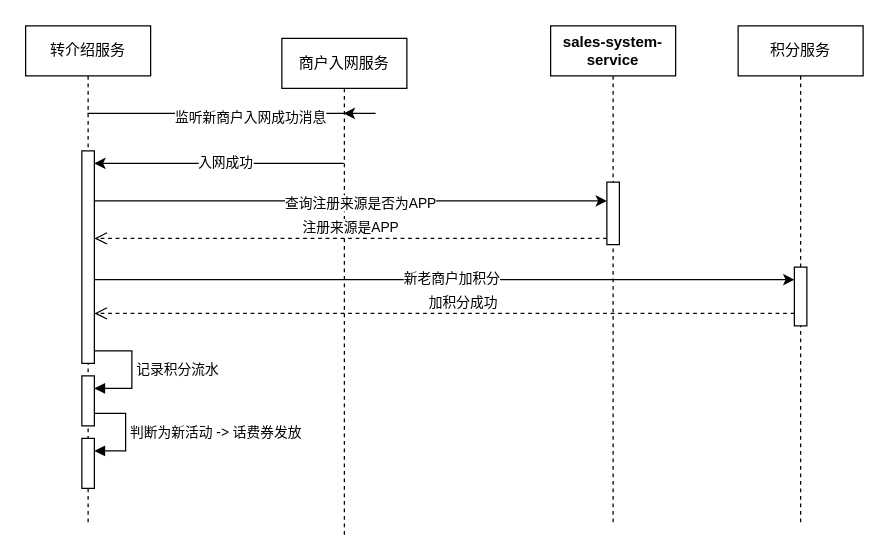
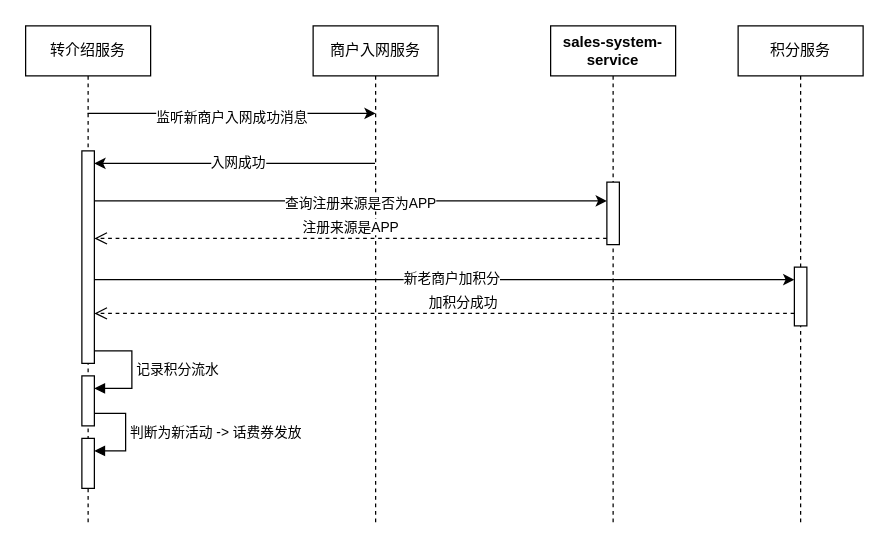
(344, 288) -> (376, 276)
